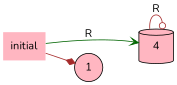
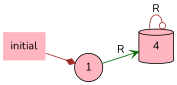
(88, 40) -> (117, 59)
